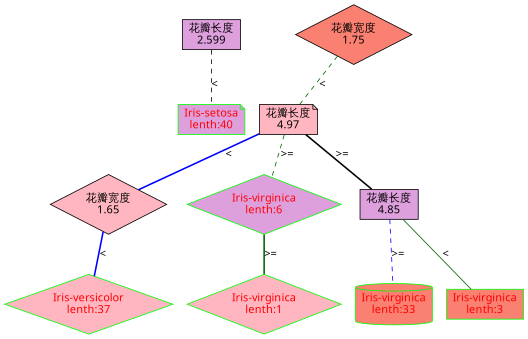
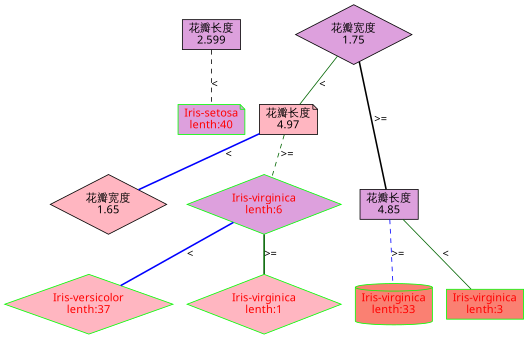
(354, 35) -> (354, 35)
(319, 80) -> (319, 80)
(339, 162) -> (373, 126)
(99, 254) -> (177, 254)
